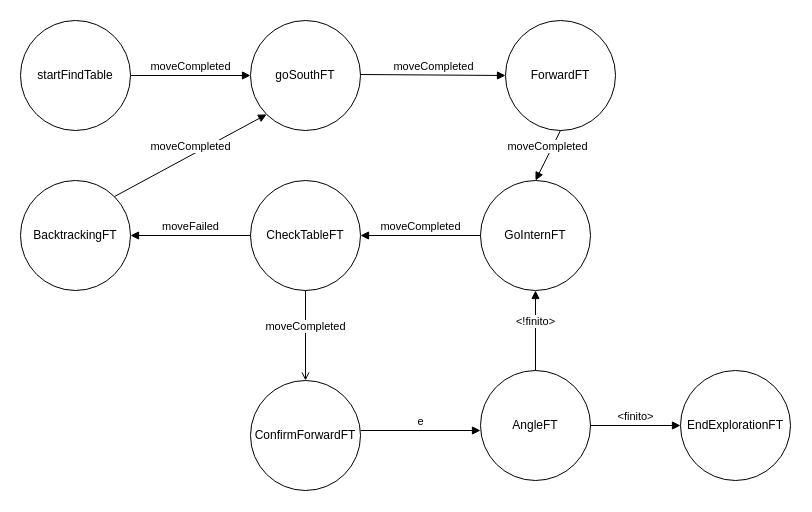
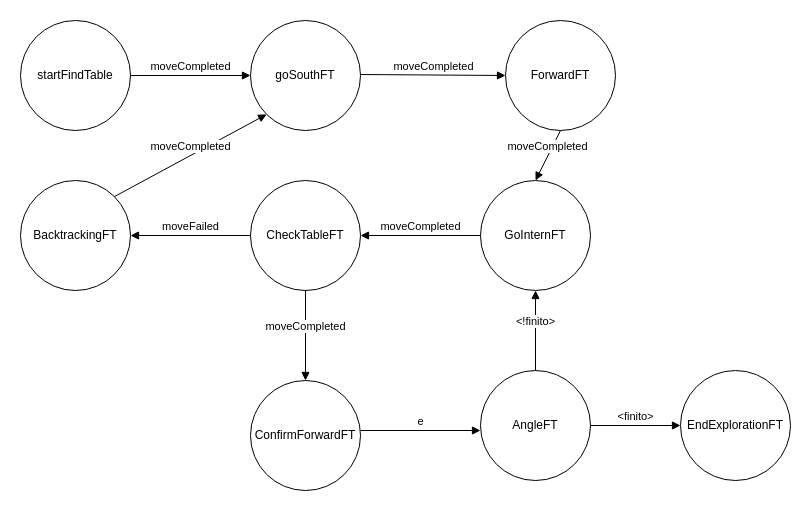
(306, 373) -> (306, 371)
